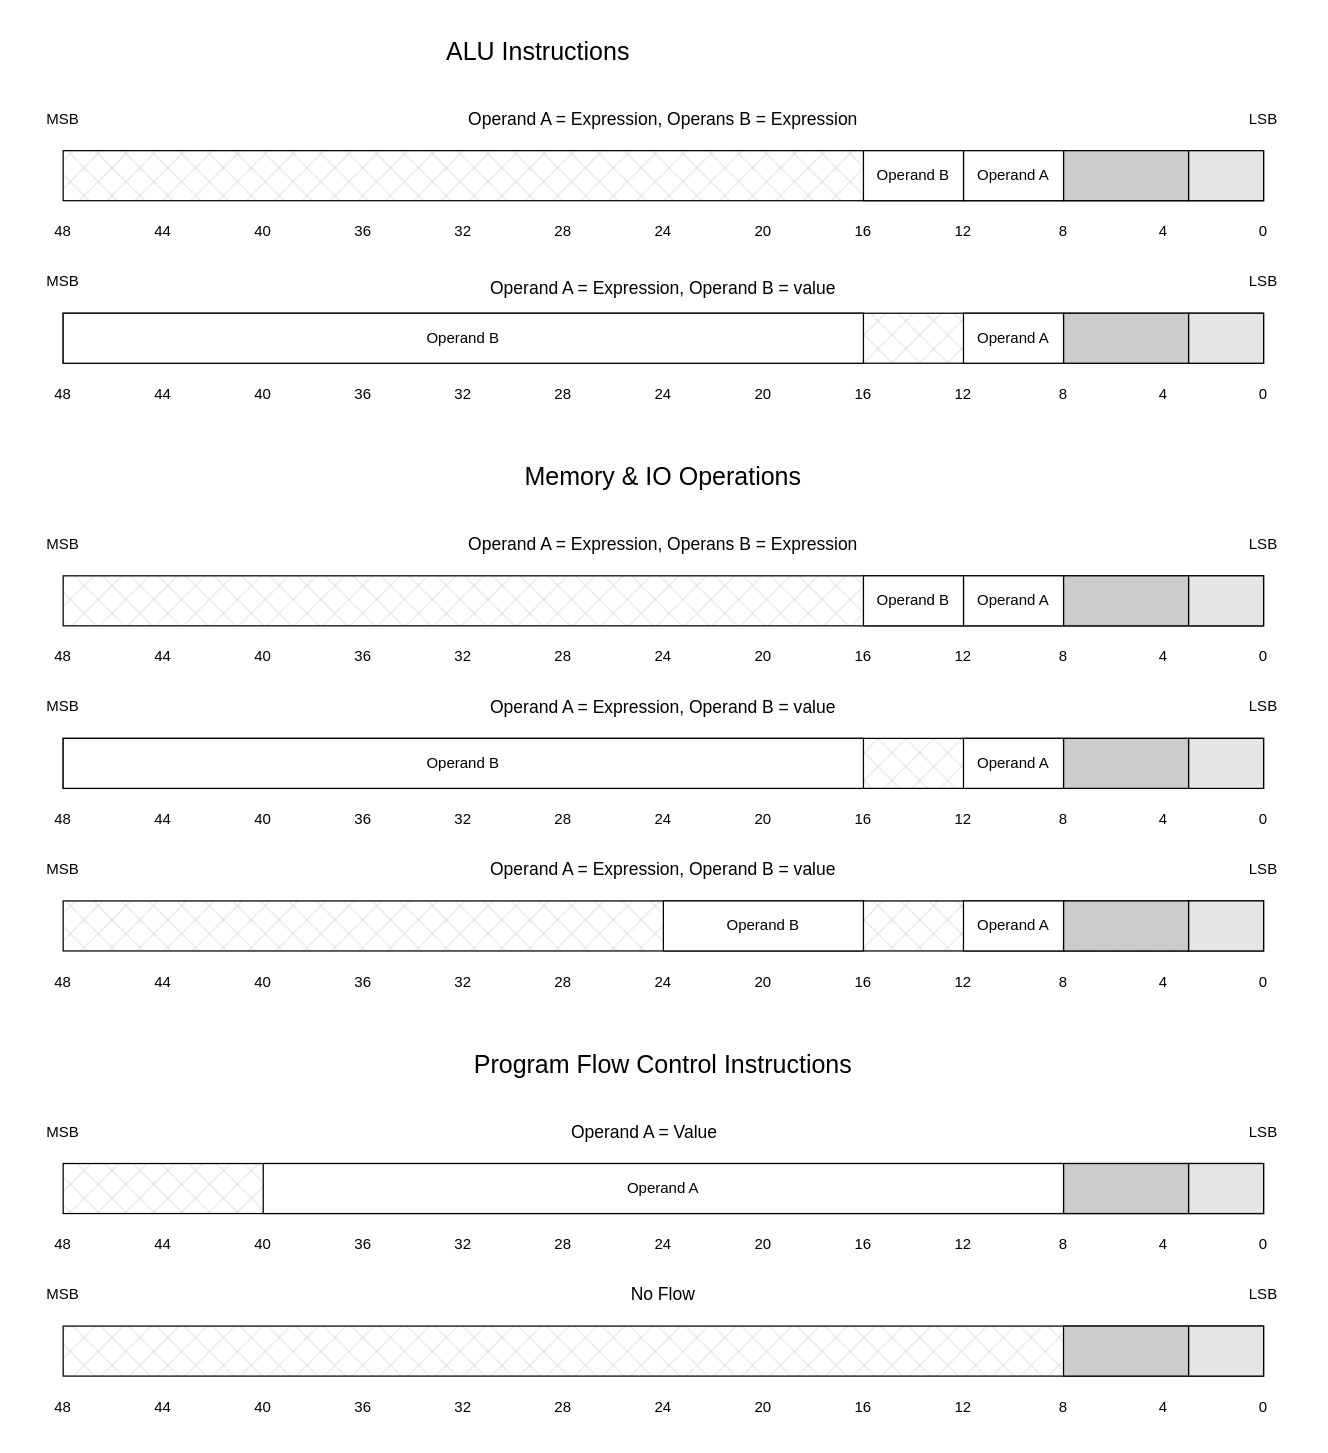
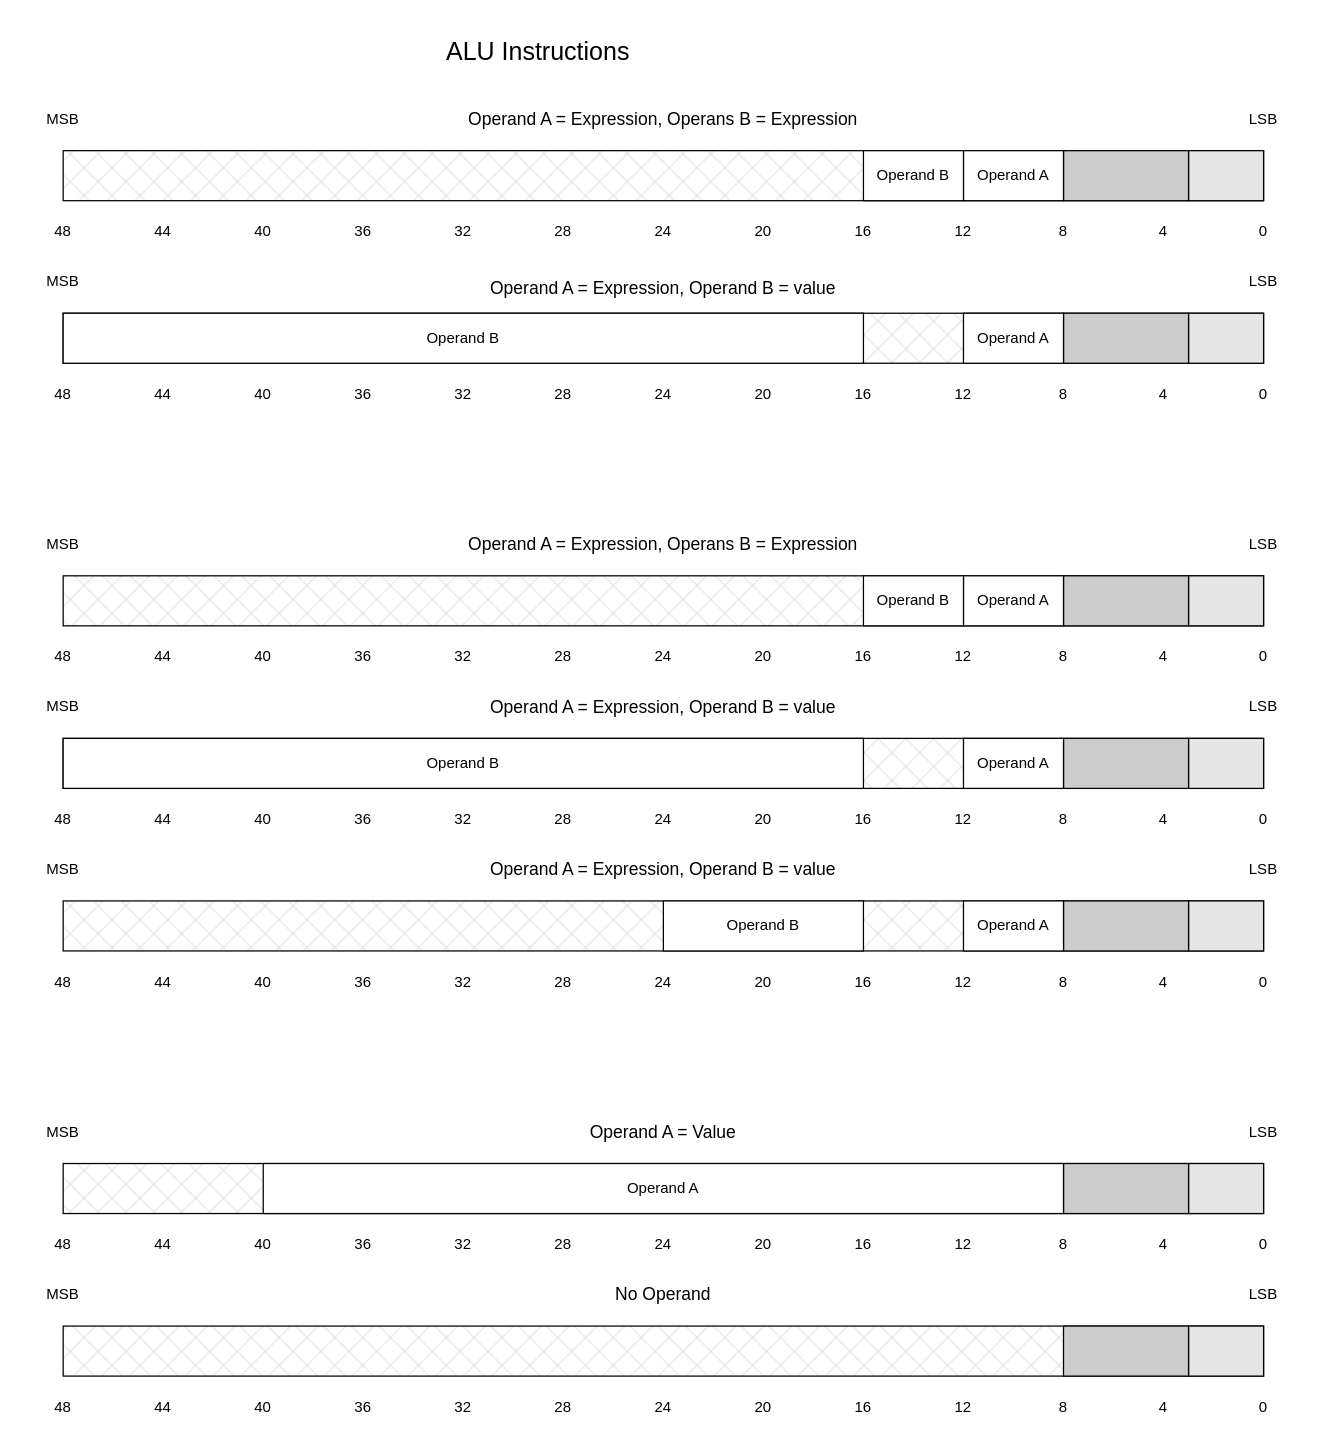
(663, 476) -> none
(663, 1063) -> none
(644, 1132) -> (663, 1132)
(663, 1294) -> (663, 1294)
